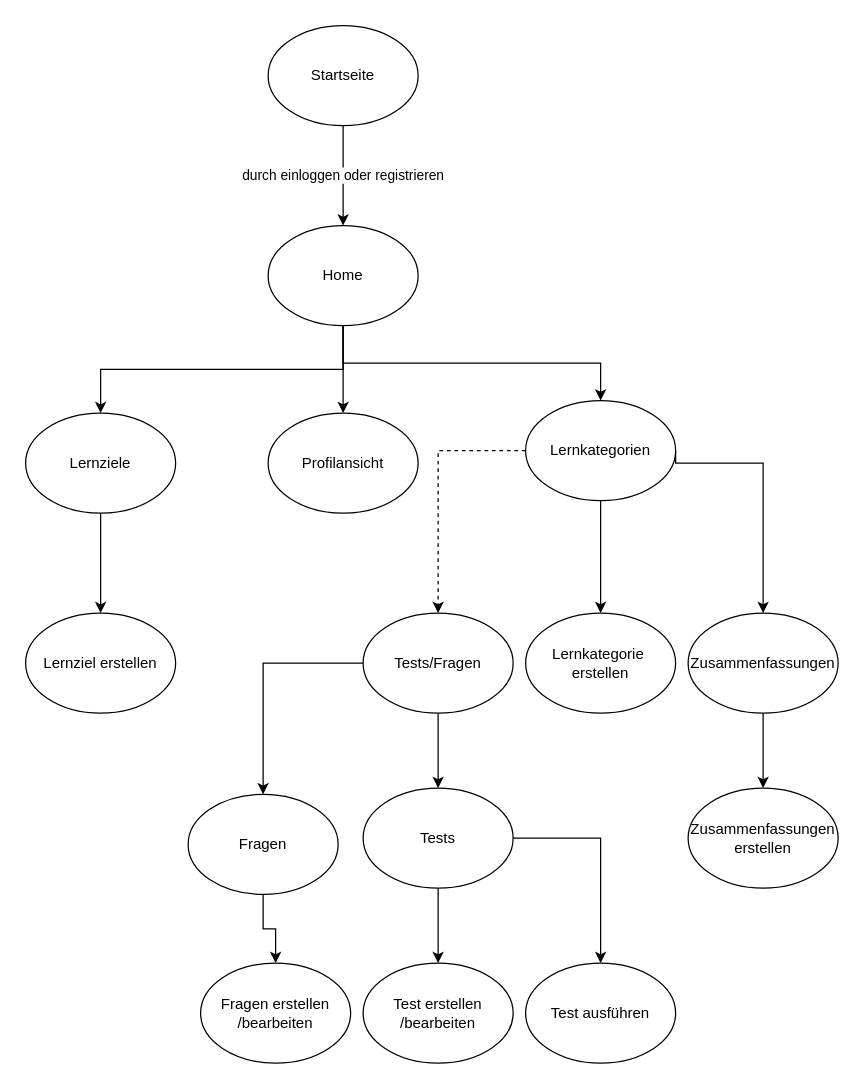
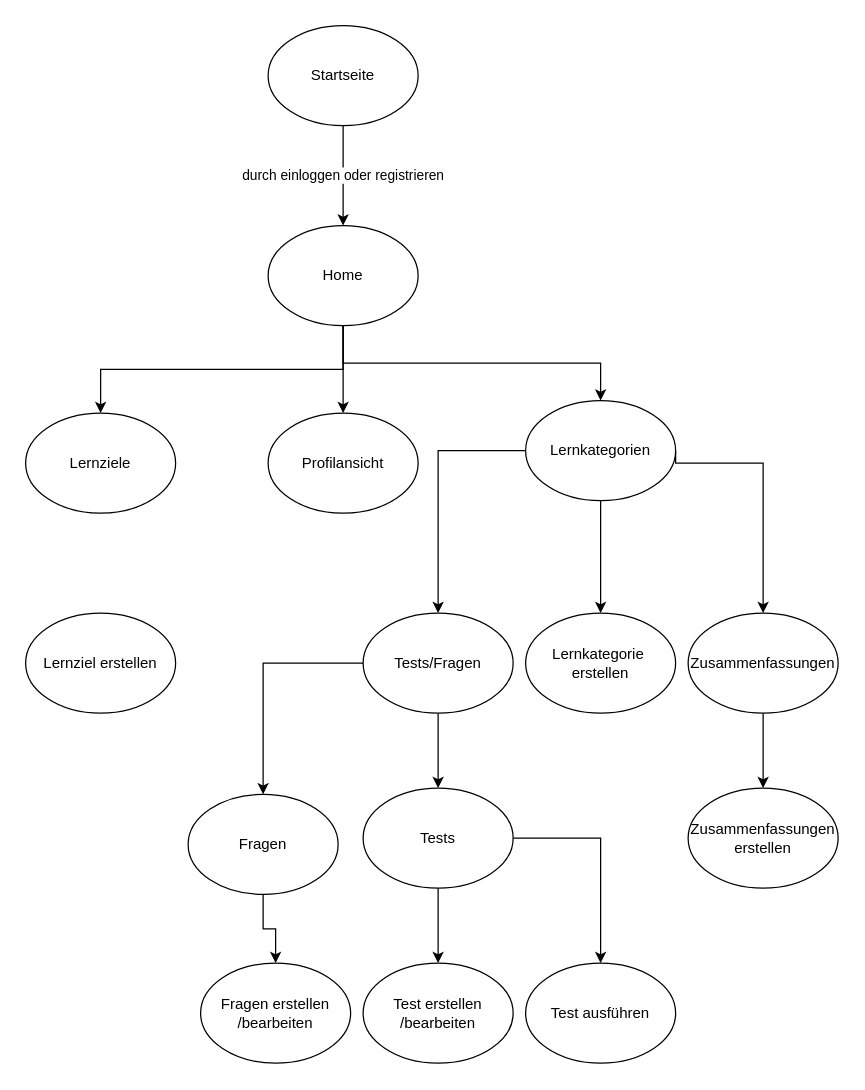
(438, 485) -> (438, 485)
(101, 559) -> none
